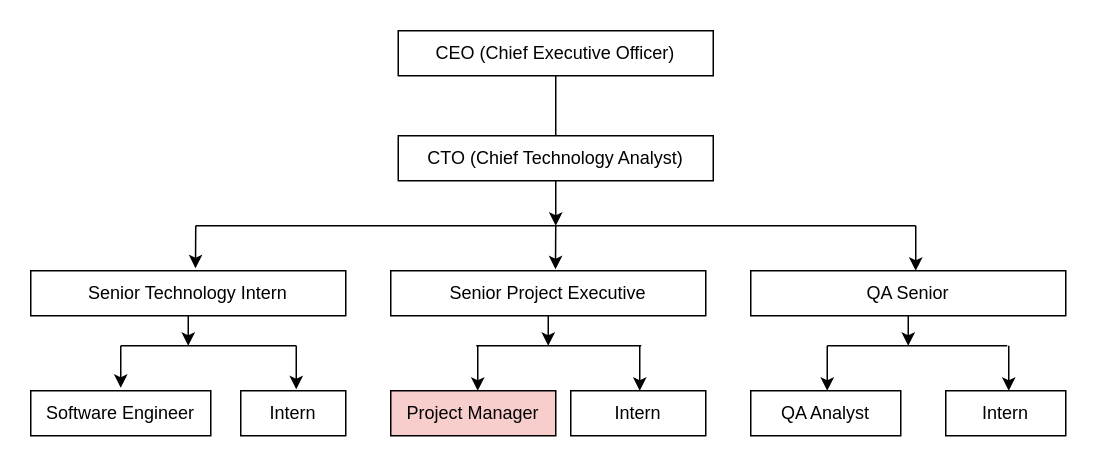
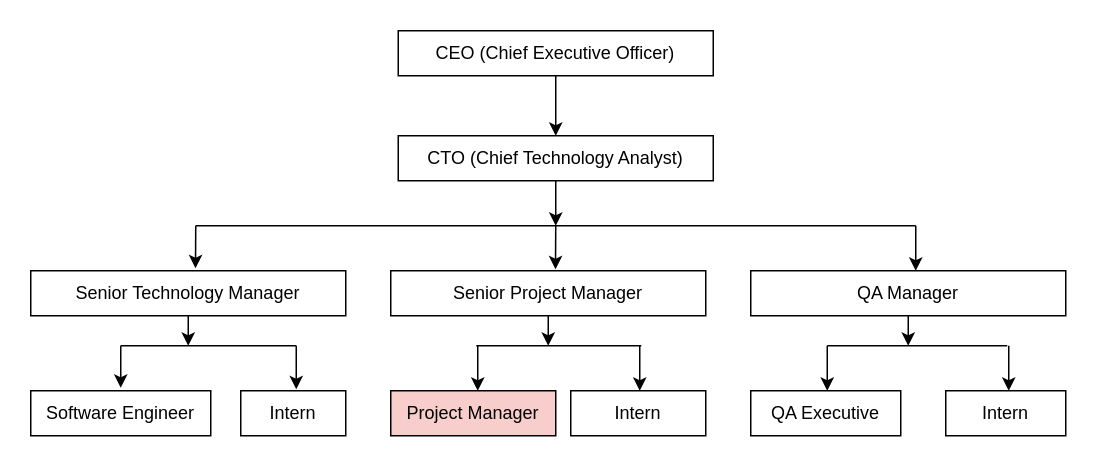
(556, 128) -> (556, 124)
(188, 293) -> (188, 293)
(548, 293) -> (548, 293)
(908, 293) -> (908, 293)
(826, 413) -> (826, 413)
